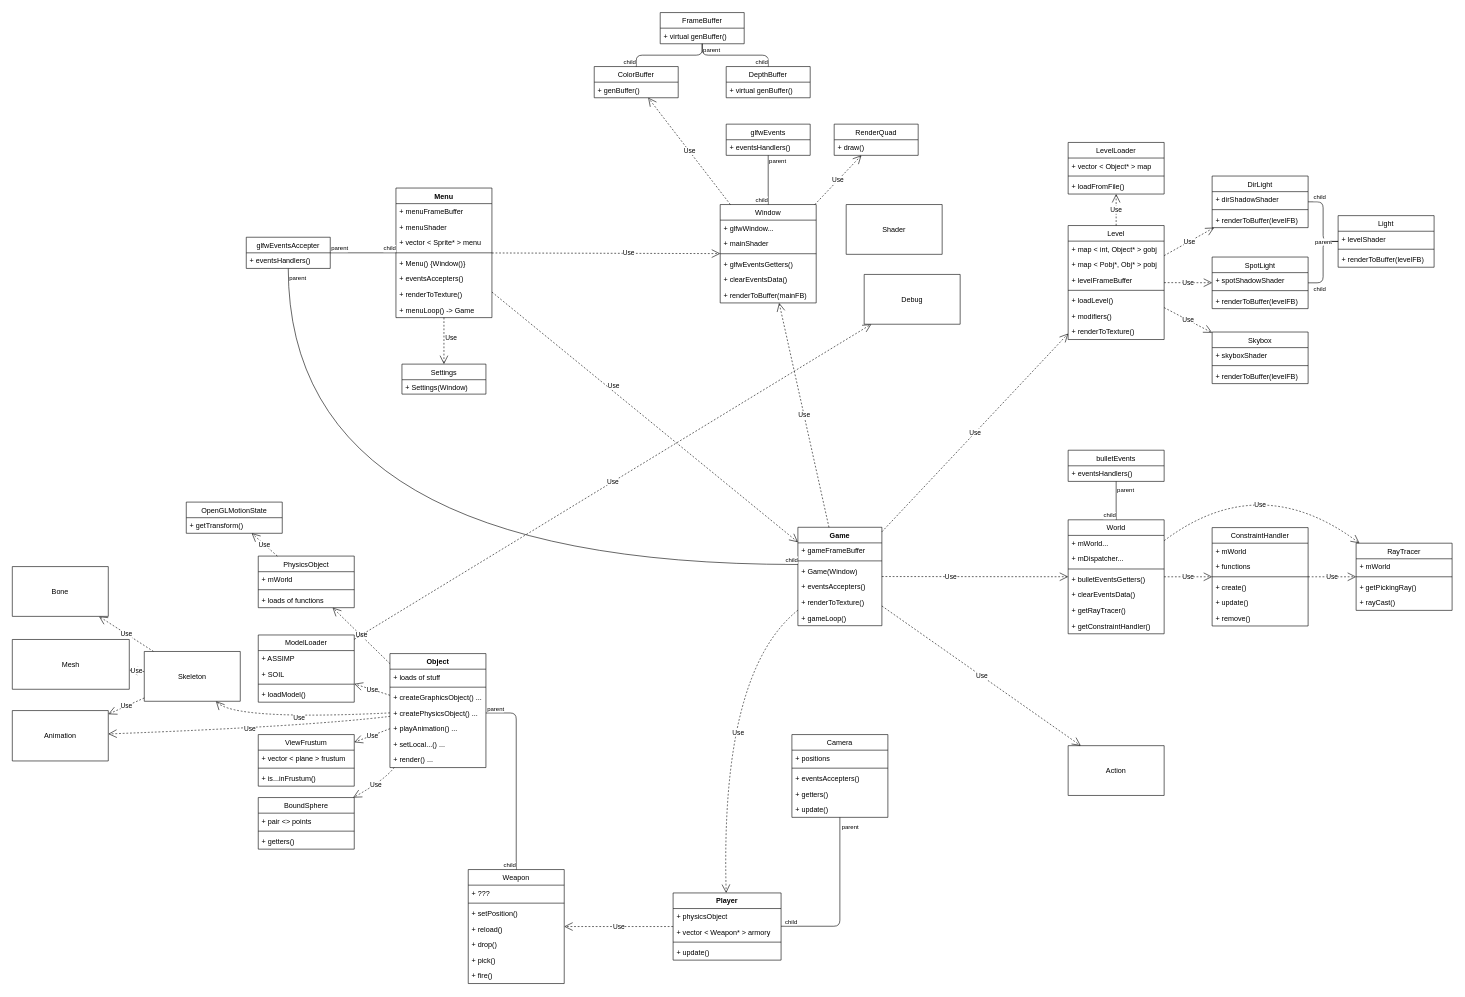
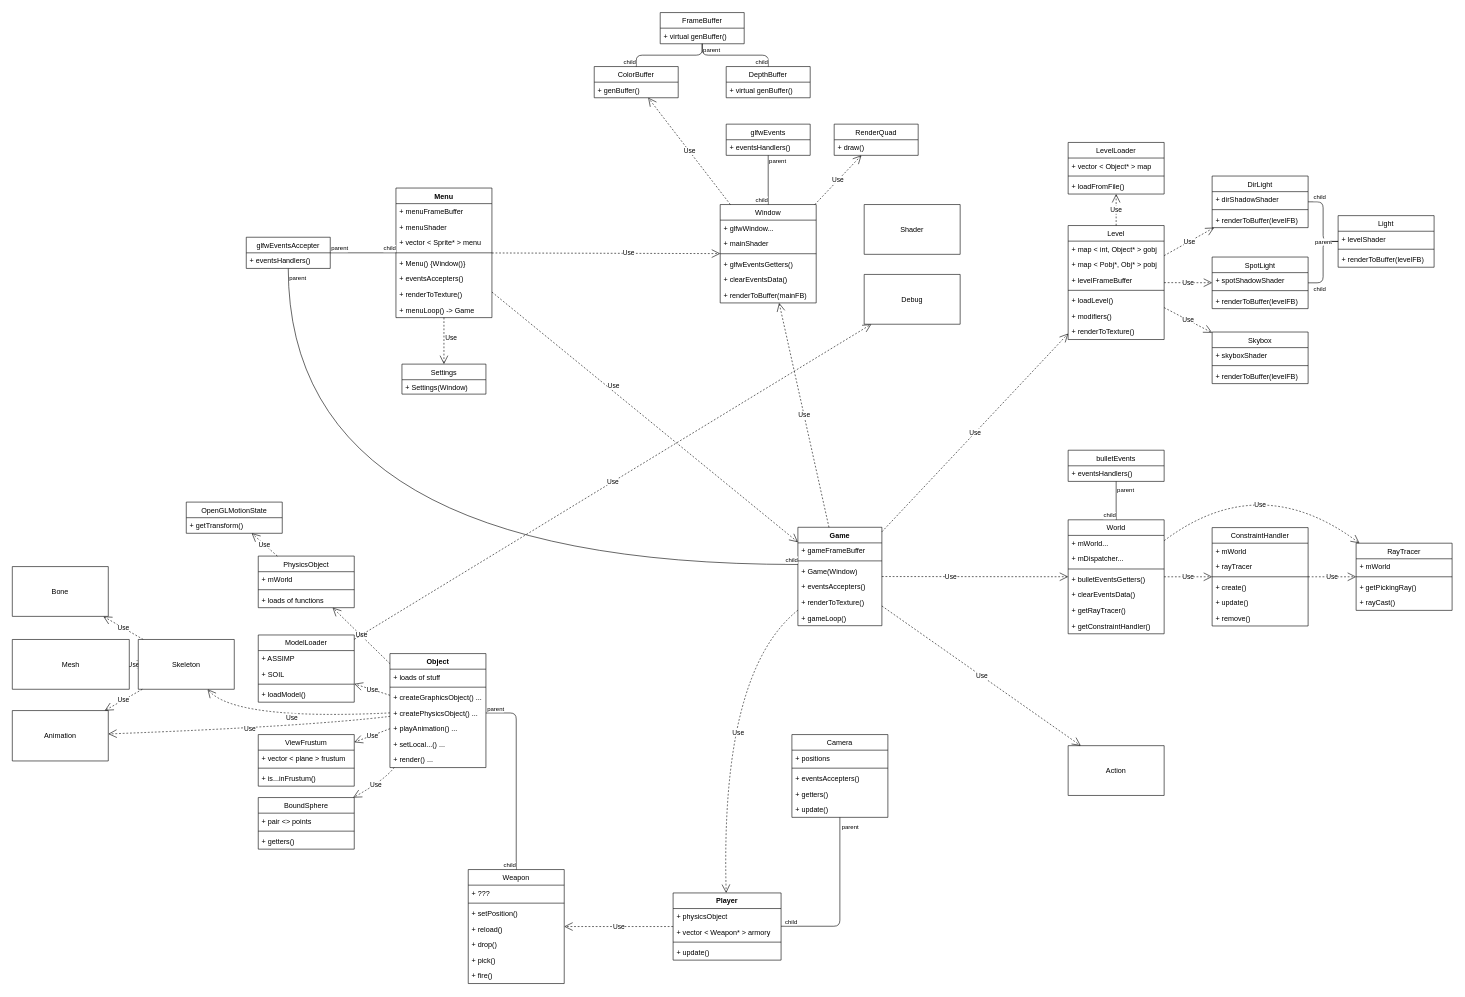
(894, 229) -> (912, 229)
(1236, 567) -> (1237, 567)
(192, 676) -> (186, 664)
